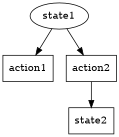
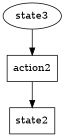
(59, 16) -> (32, 16)
(28, 68) -> none
